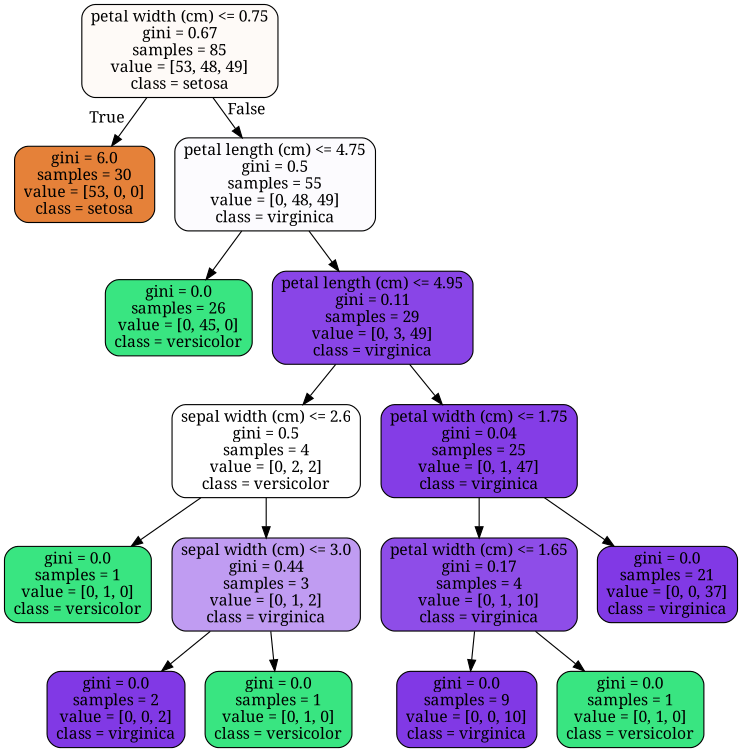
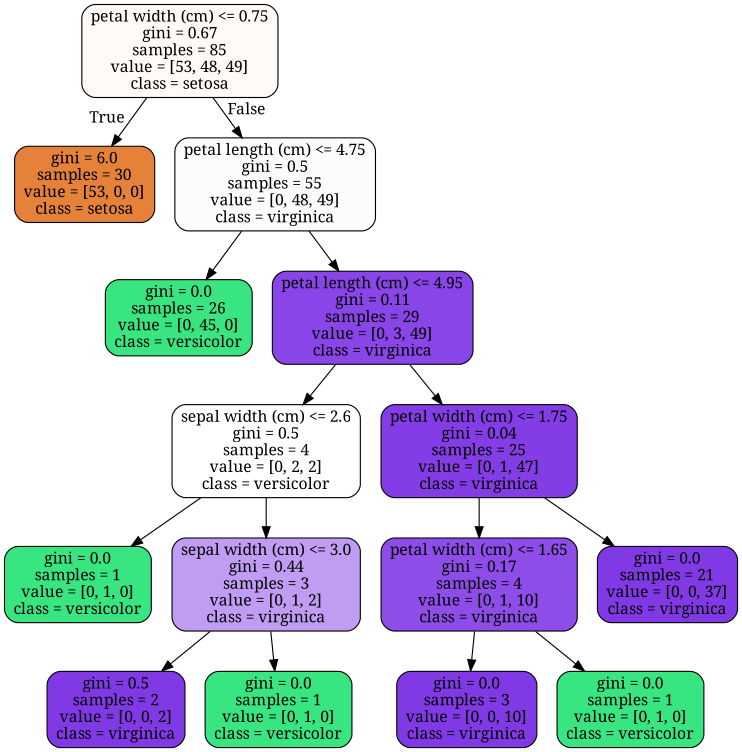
(116, 709) -> (116, 709)
(467, 709) -> (467, 709)
